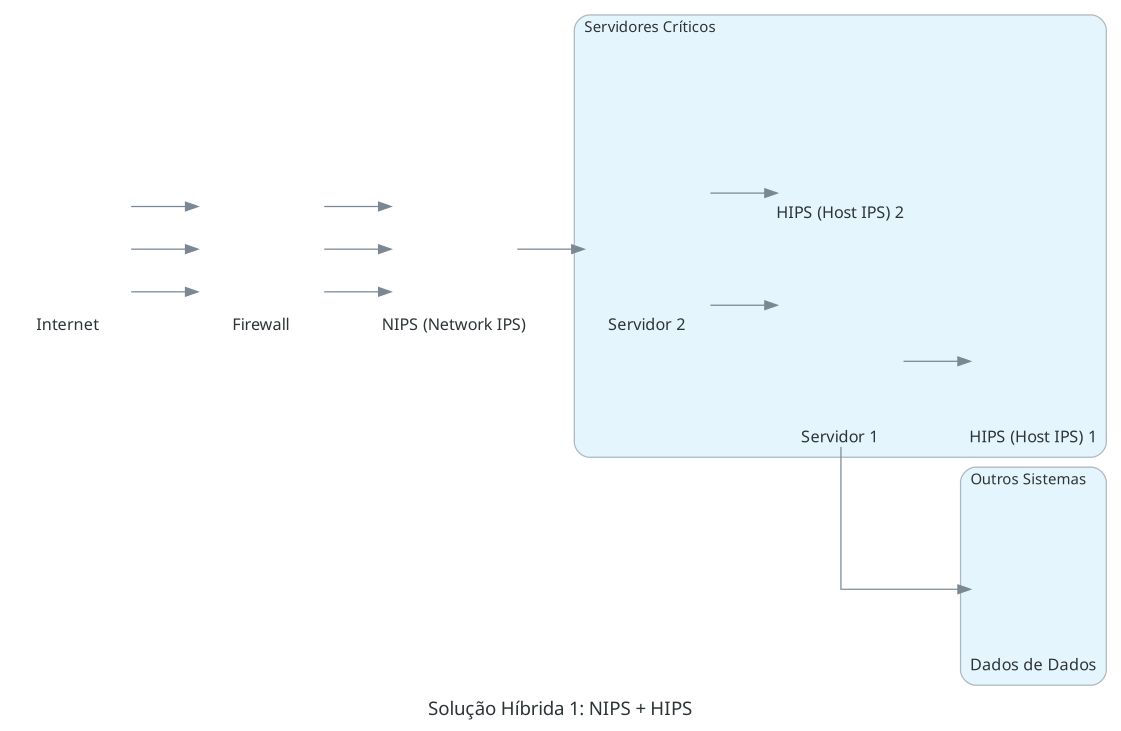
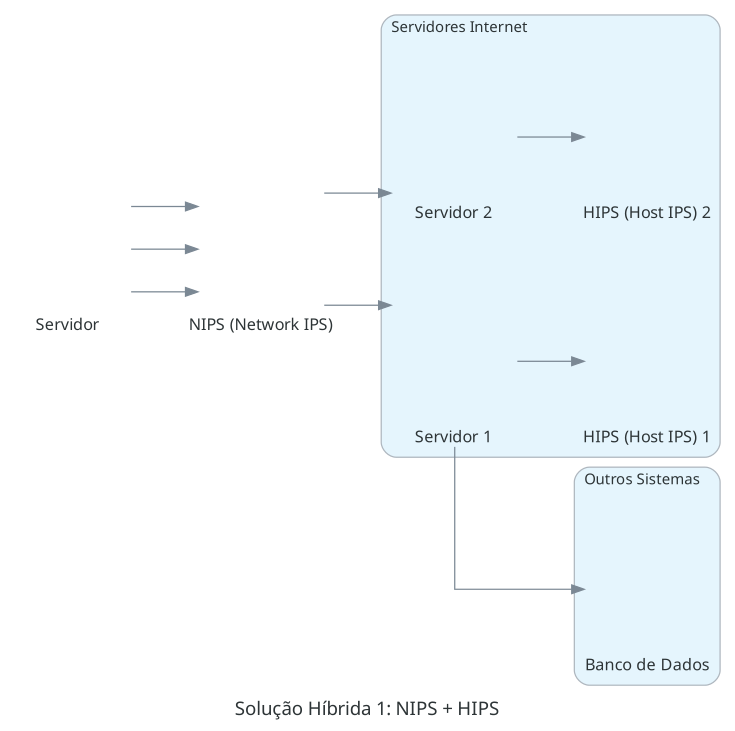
(650, 28) -> (460, 28)
(68, 249) -> none
(261, 249) -> (68, 249)
(738, 305) -> (351, 305)
(1033, 589) -> (647, 589)
